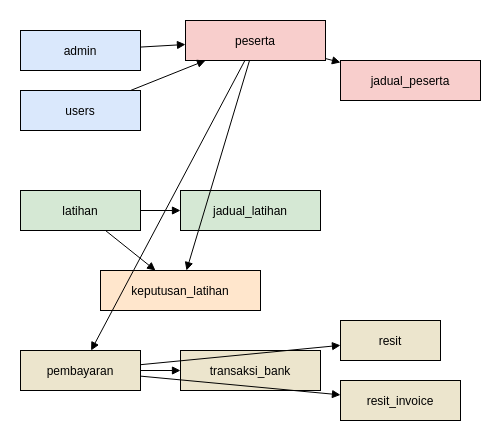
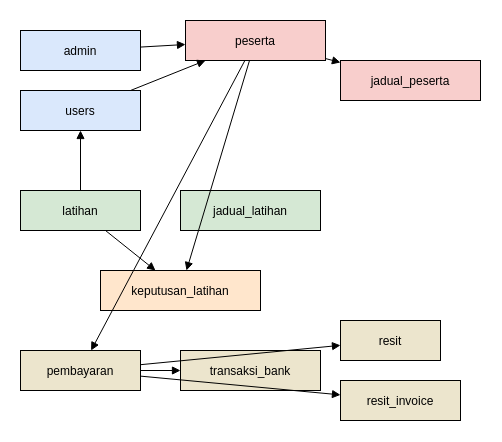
(156, 211) -> (81, 165)
